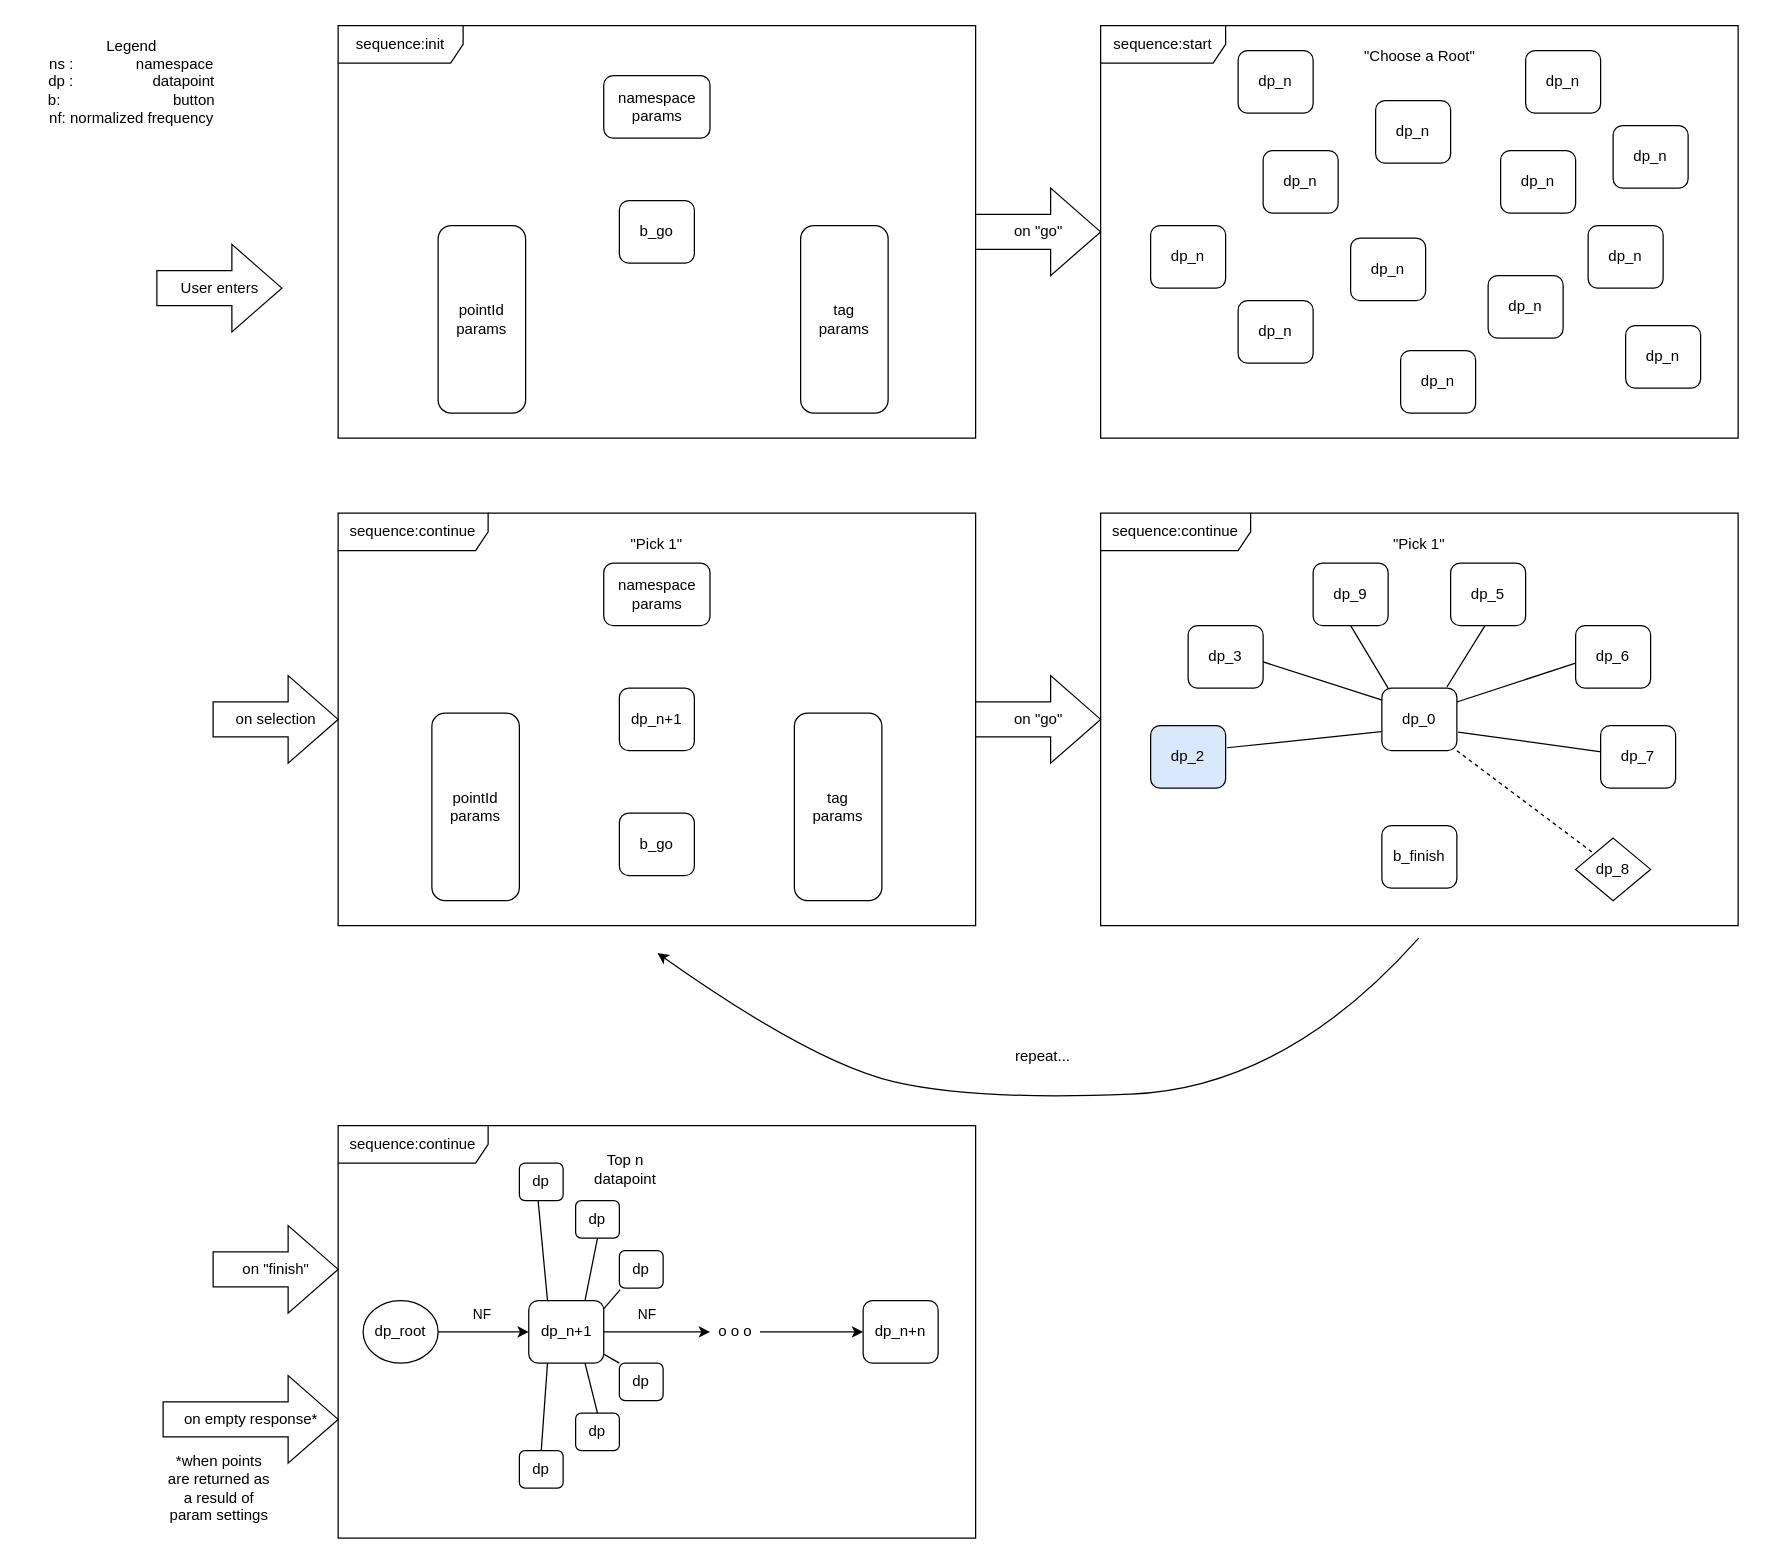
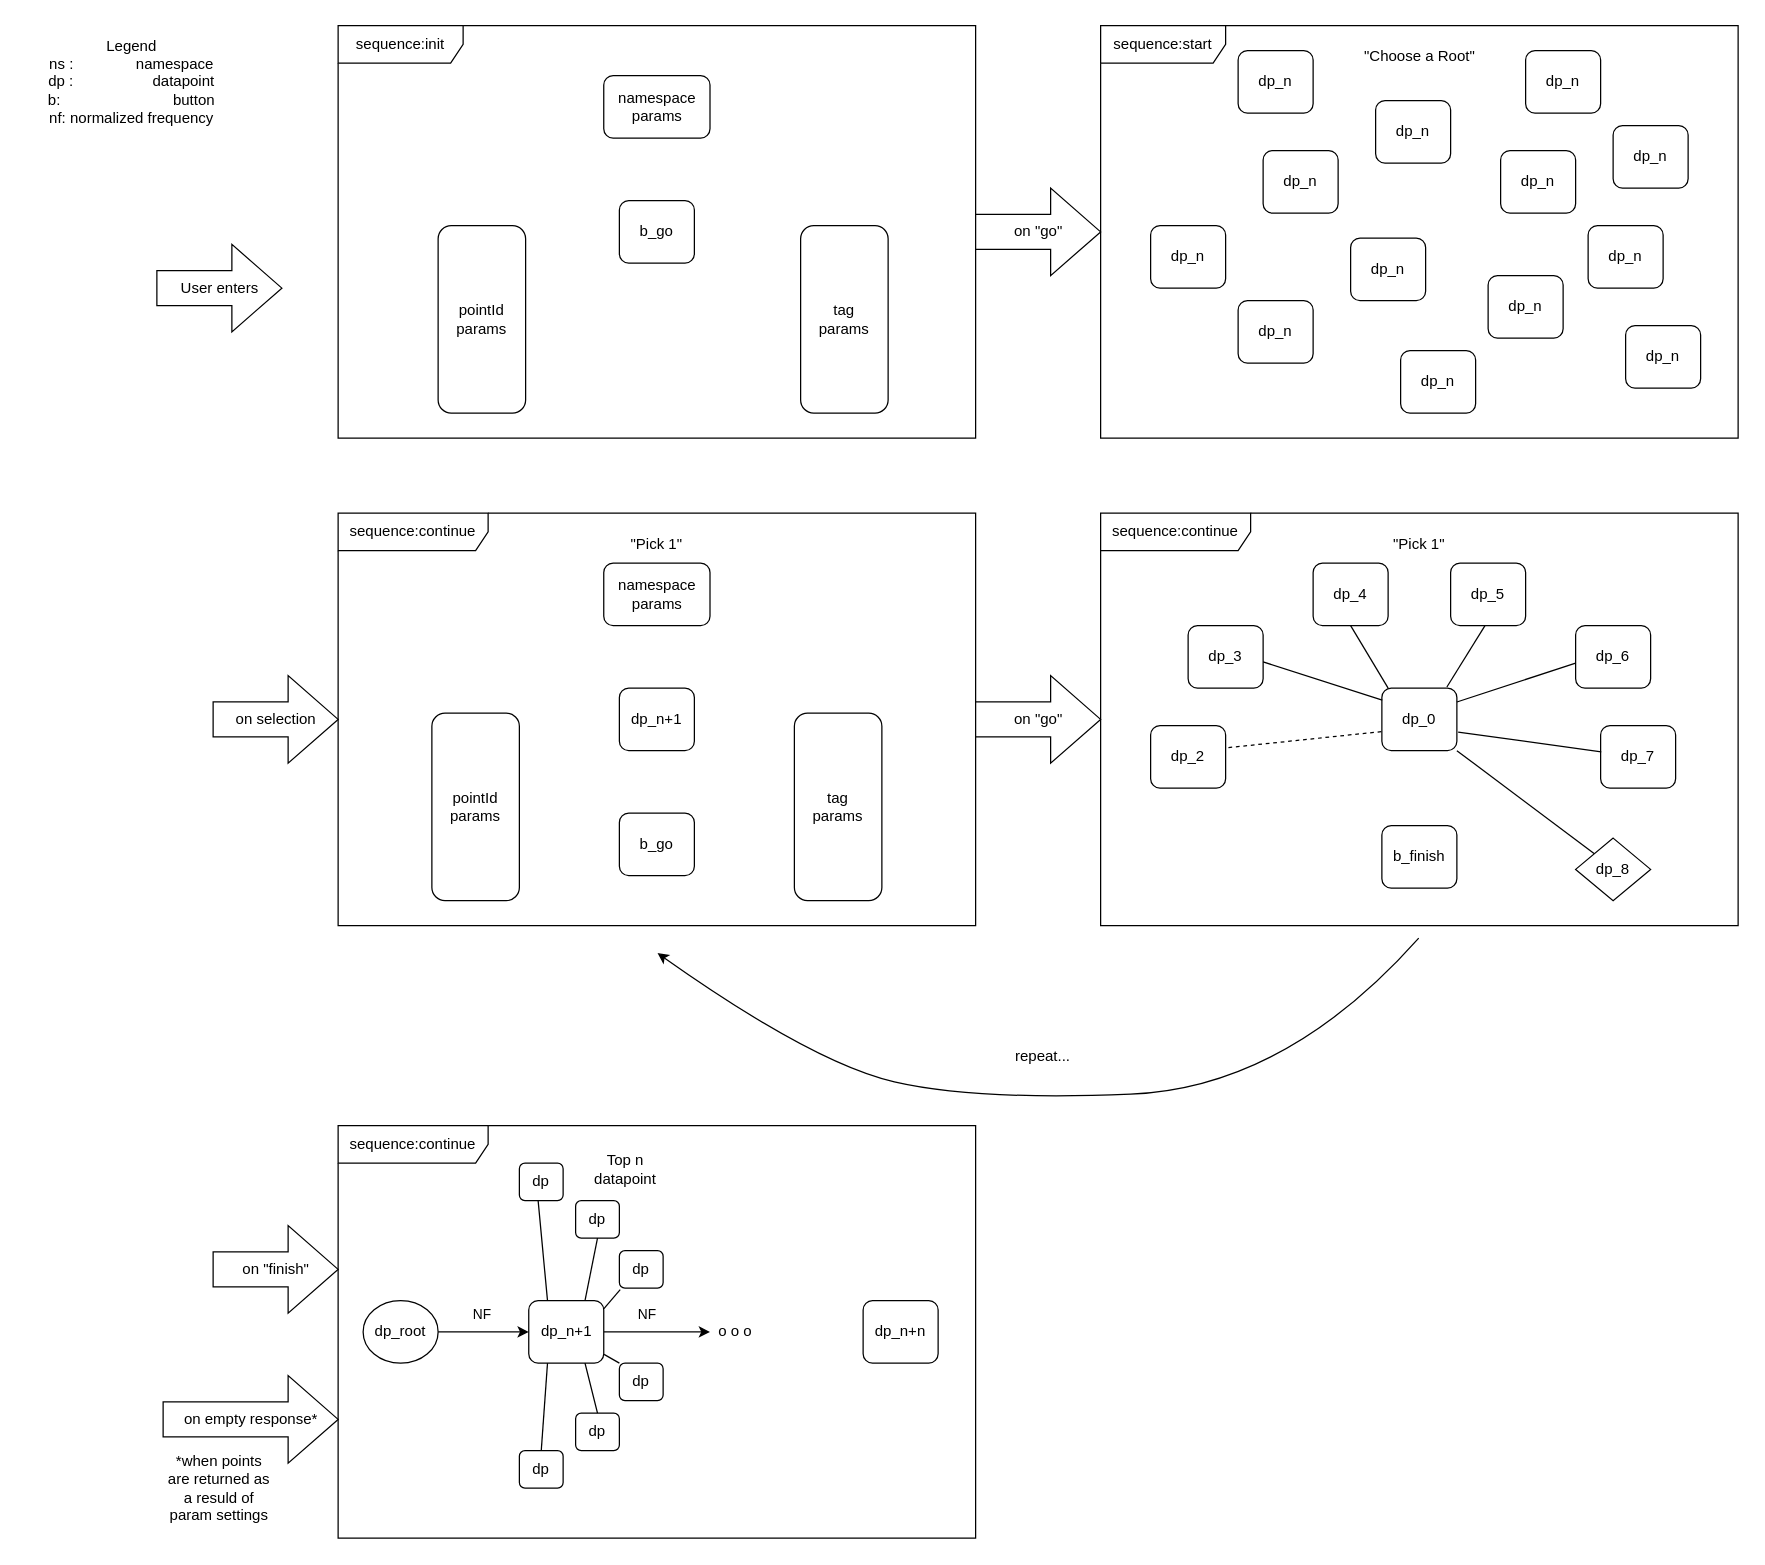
(1351, 594) -> (1351, 594)
(1303, 740) -> (1303, 740)
(1188, 757) -> (1188, 757)
(1526, 802) -> (1526, 802)
(807, 1332) -> none
